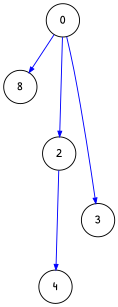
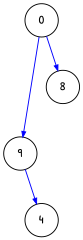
(59, 154) -> (20, 154)
(98, 220) -> none
